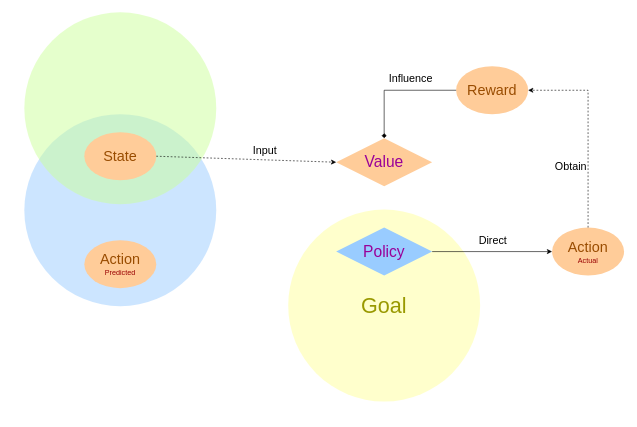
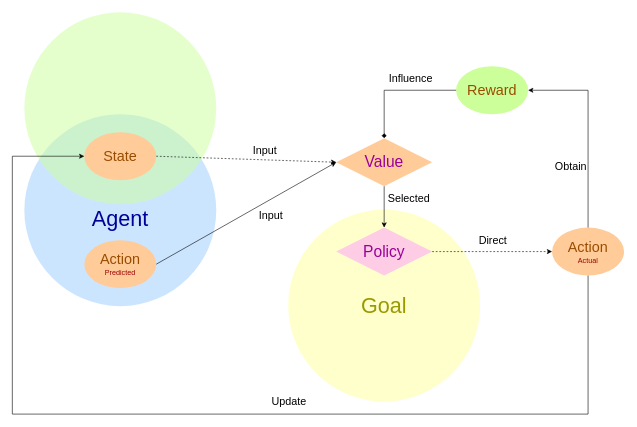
(492, 90) -> (492, 90)
(588, 130) -> (588, 130)
none -> (244, 214)
none -> (120, 219)
none -> (384, 222)
(384, 252) -> (384, 252)
(490, 252) -> (490, 252)
none -> (12, 285)
